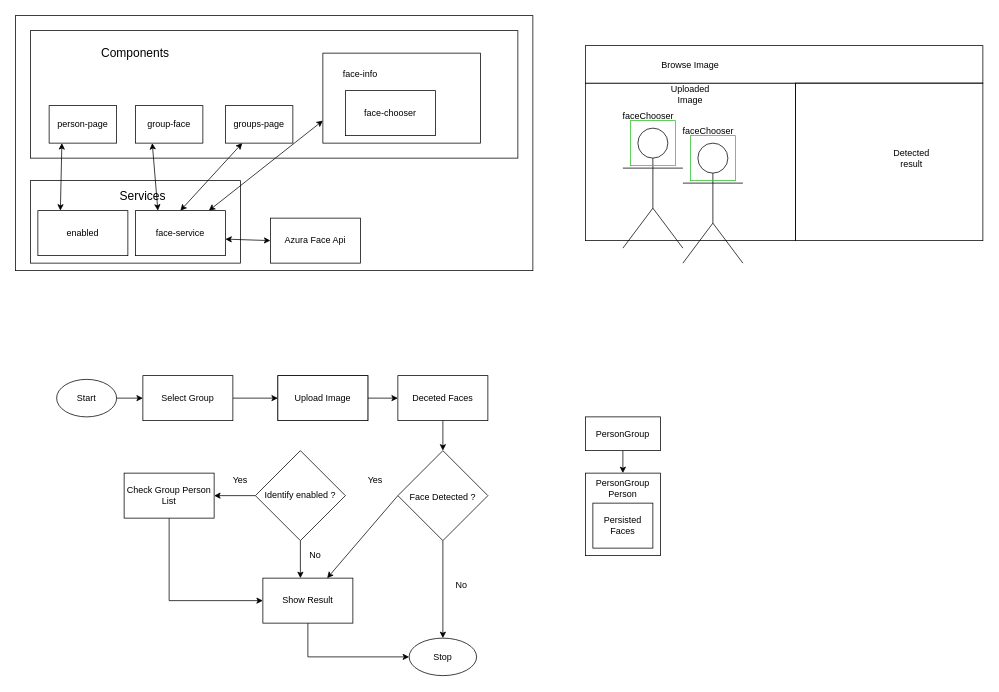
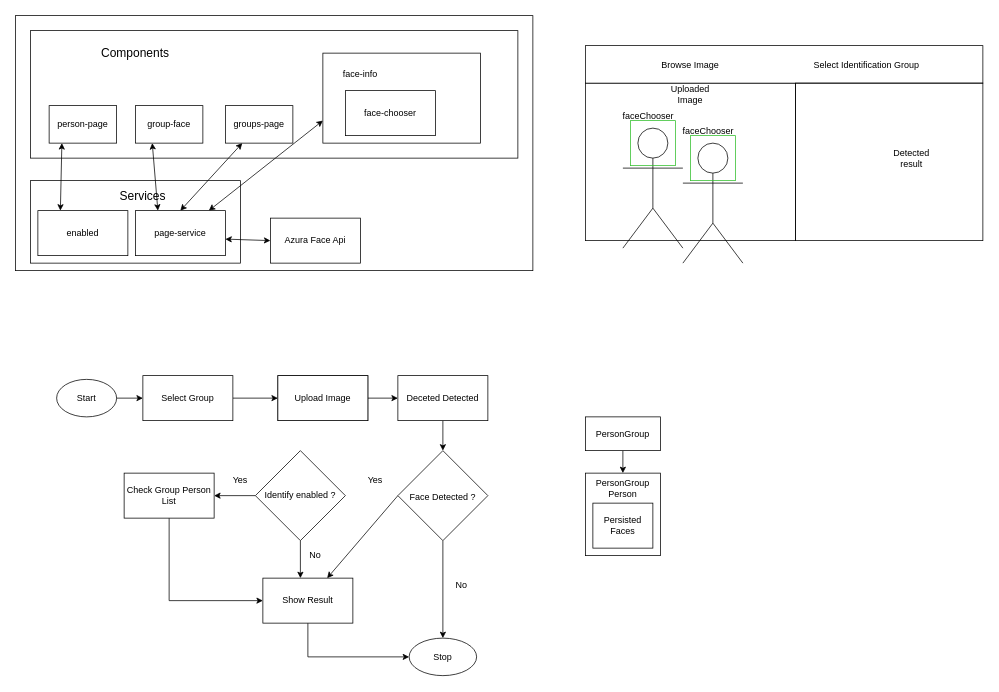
none -> (867, 65)
(180, 233) -> (180, 233)
(443, 398) -> (443, 398)
